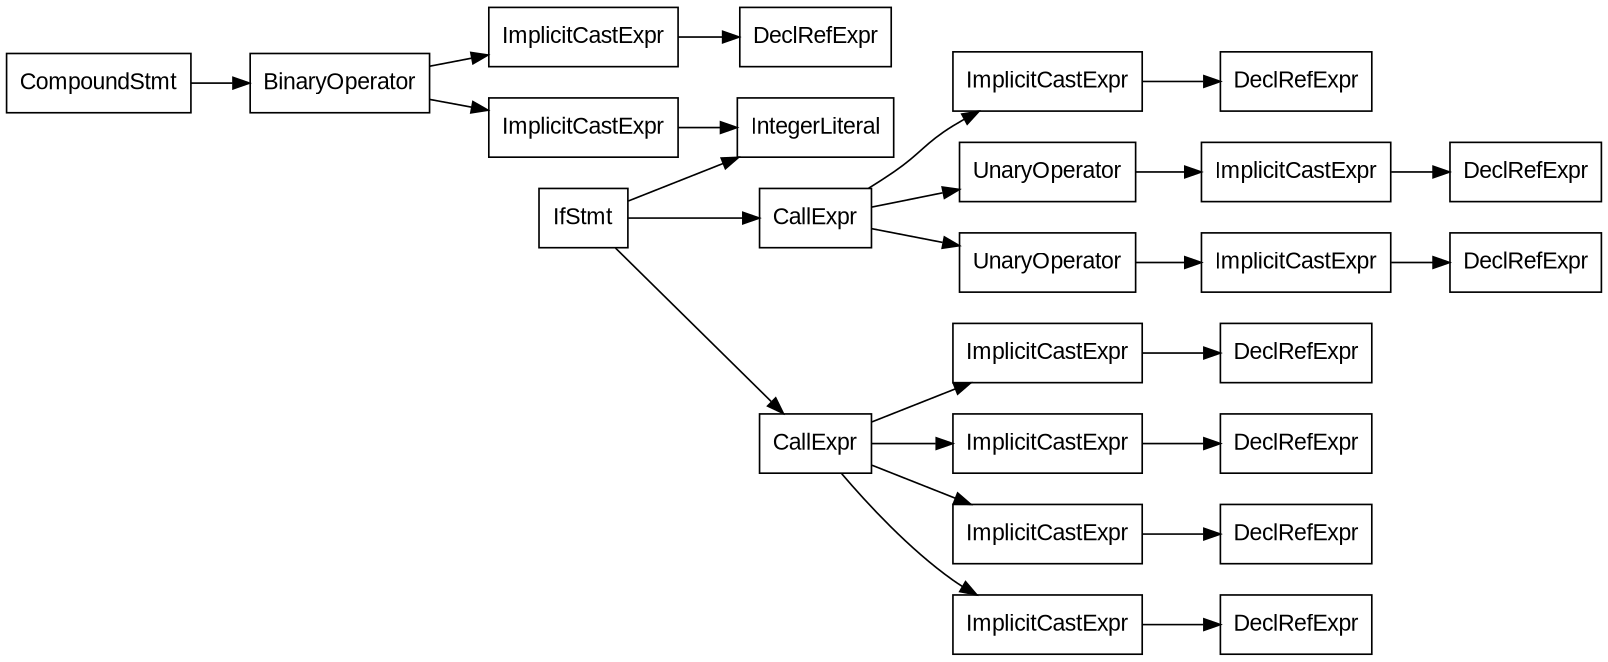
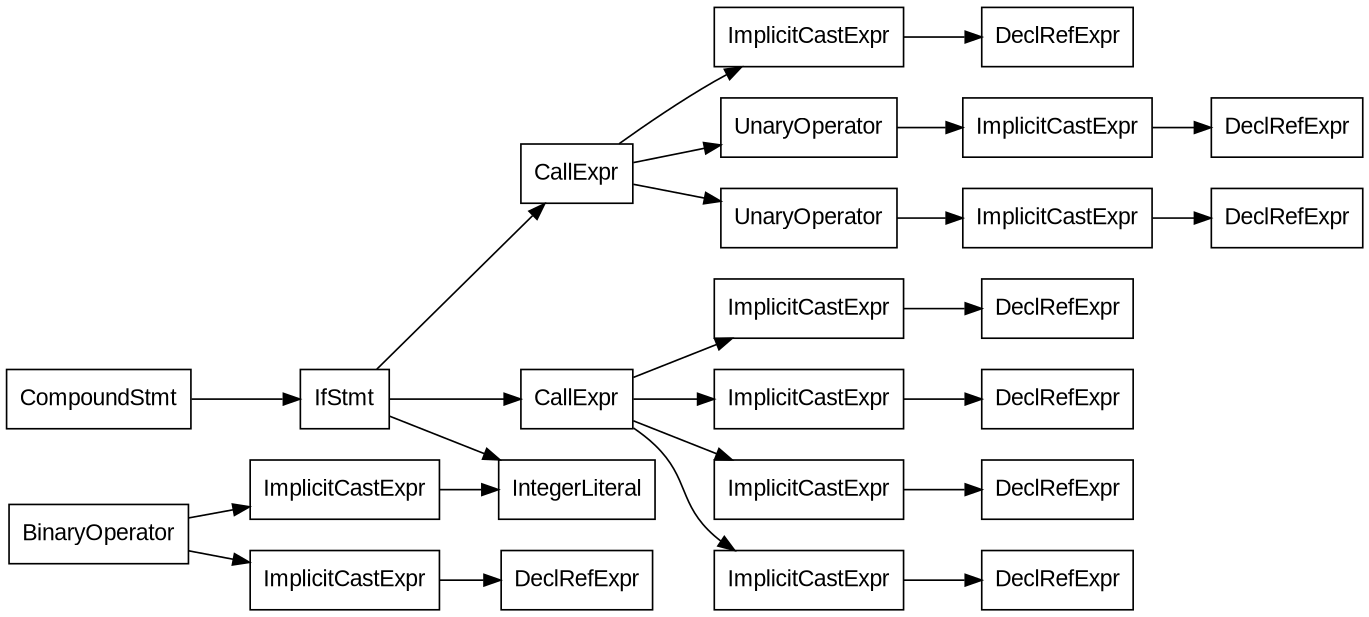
(212, 83) -> (237, 399)
